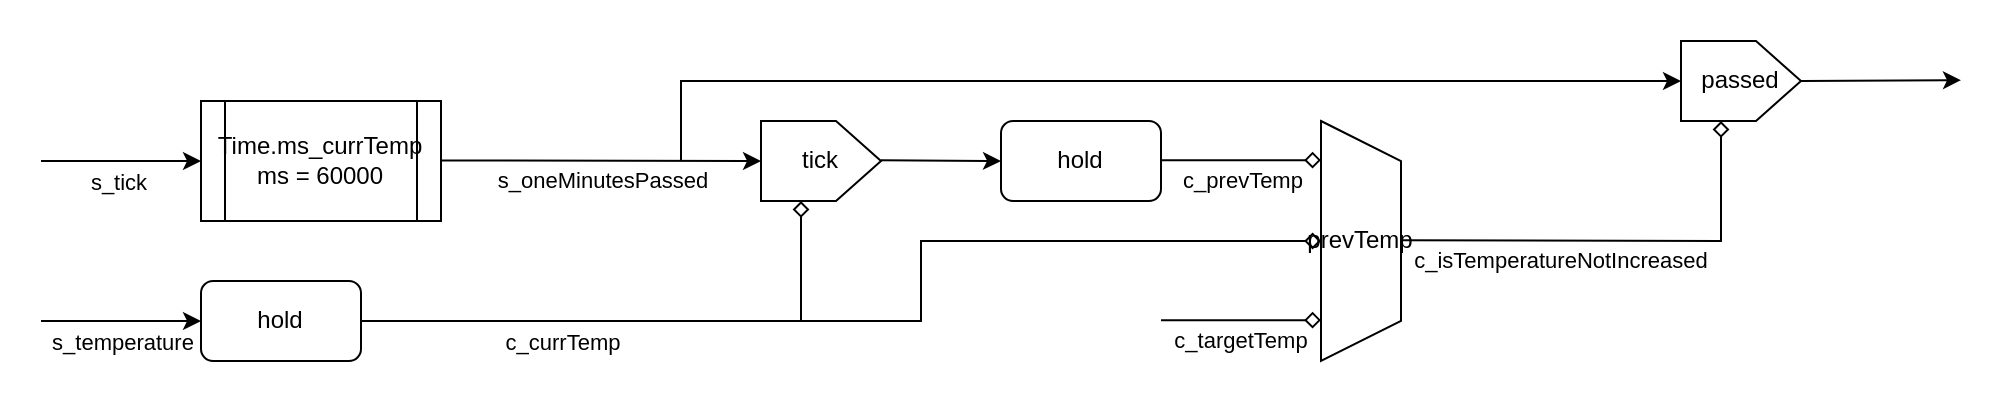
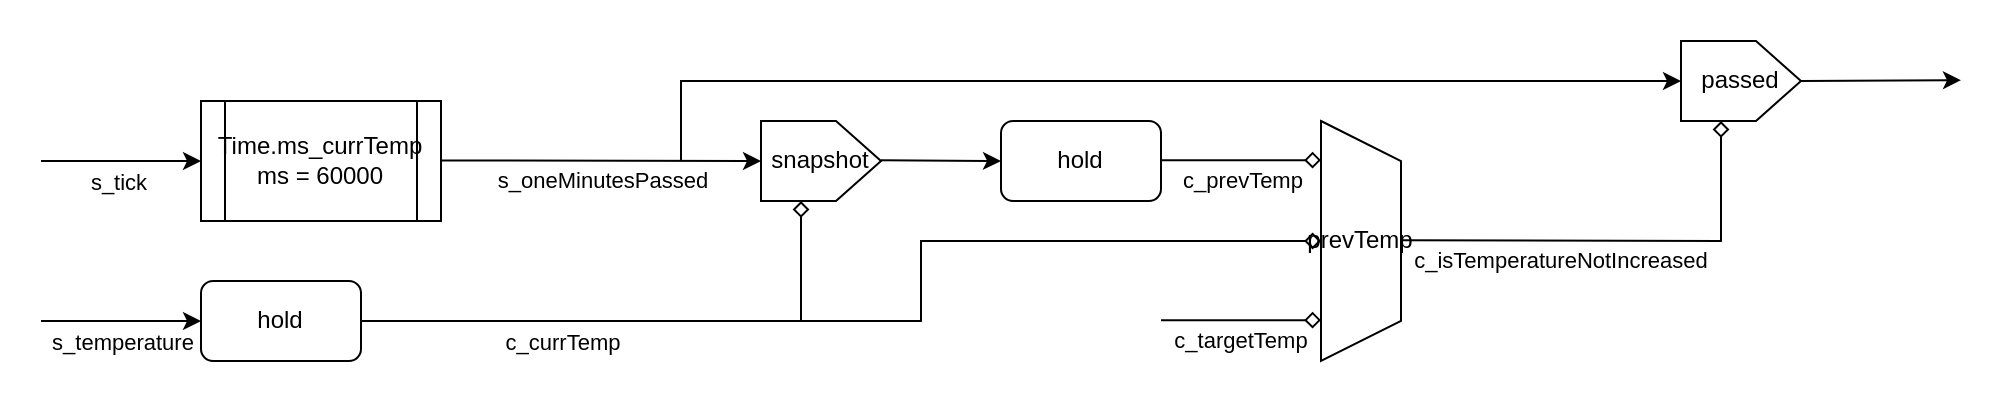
(821, 161) -> (821, 161)
